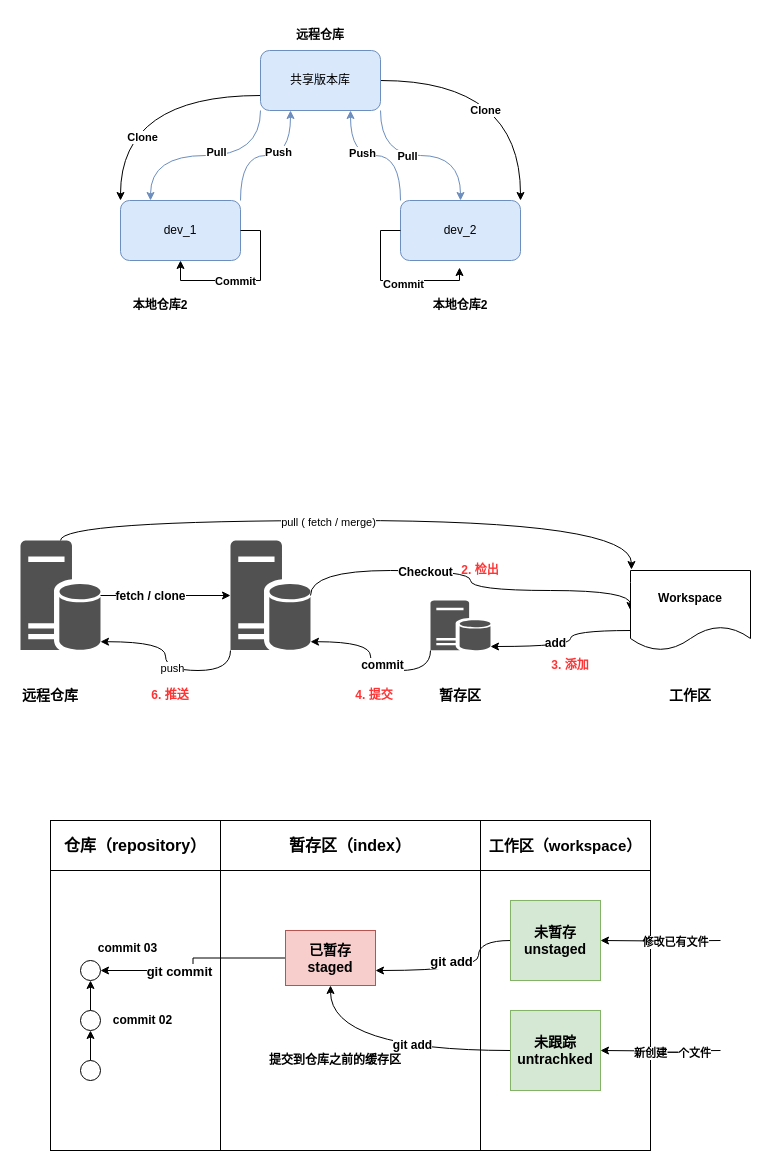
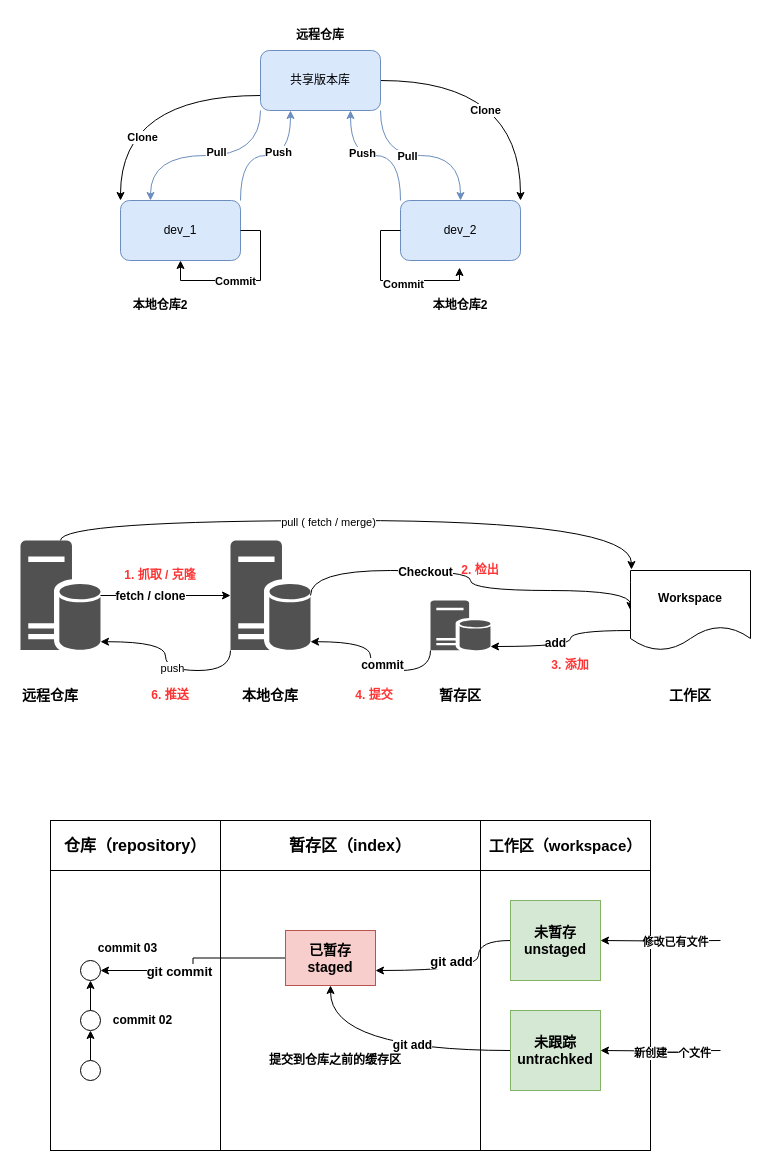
none -> (161, 576)
none -> (271, 696)
